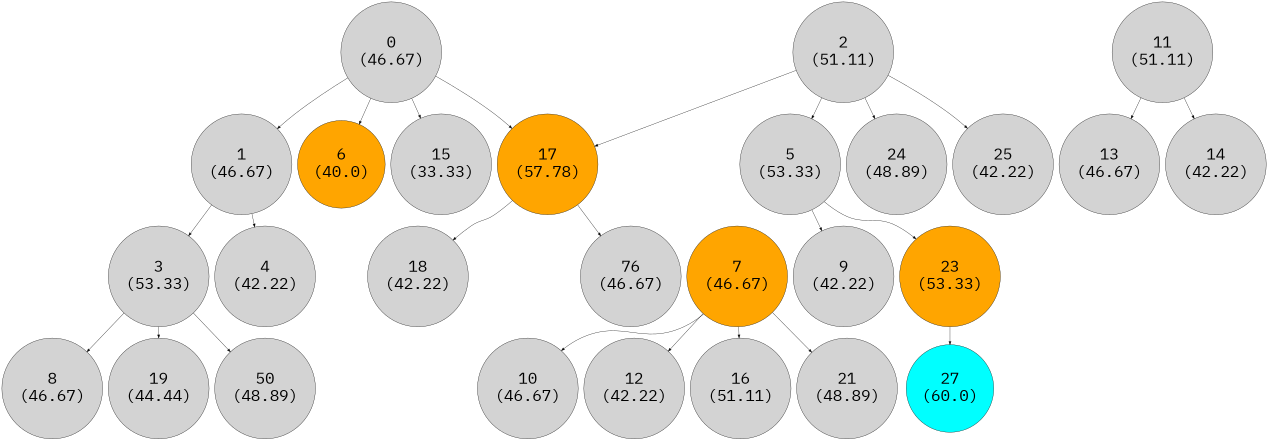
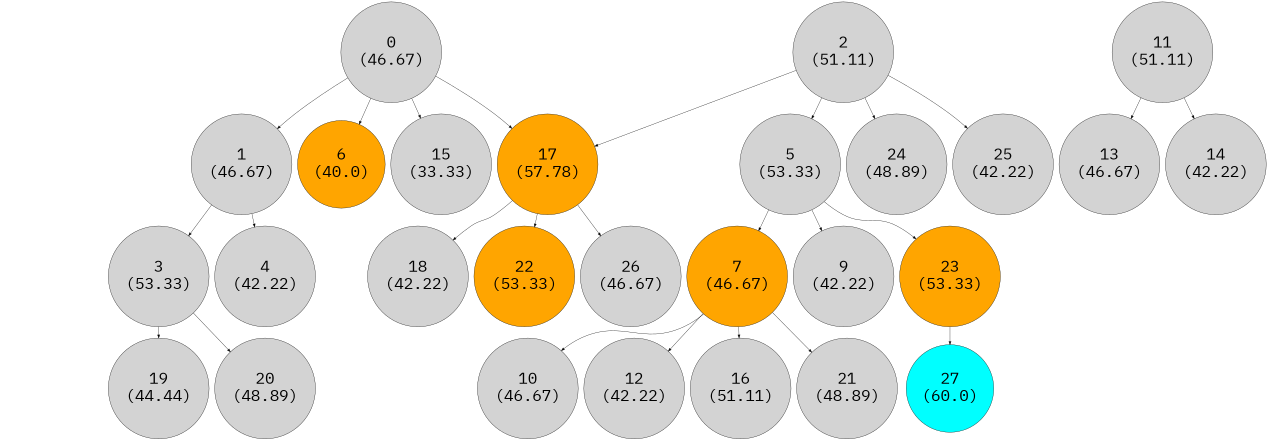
none -> (764, 219)
none -> (524, 276)
(631, 276) -> (631, 276)
(52, 388) -> none
(265, 388) -> (265, 388)
